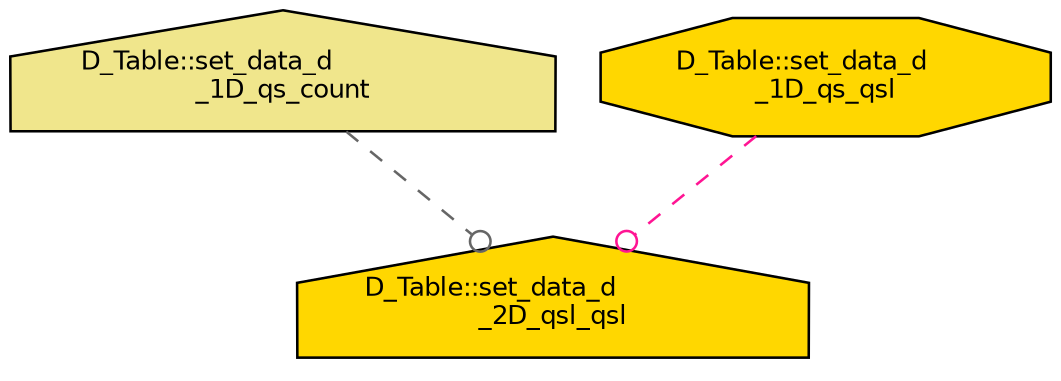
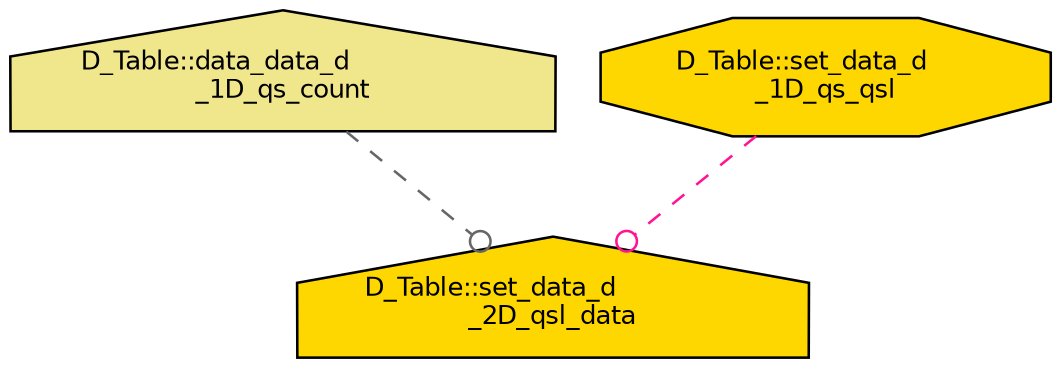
(283, 77) -> (283, 77)
(553, 304) -> (553, 304)
